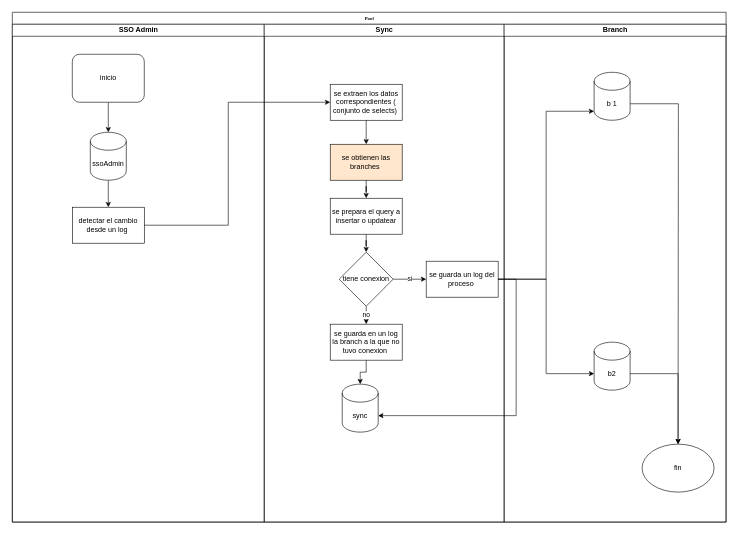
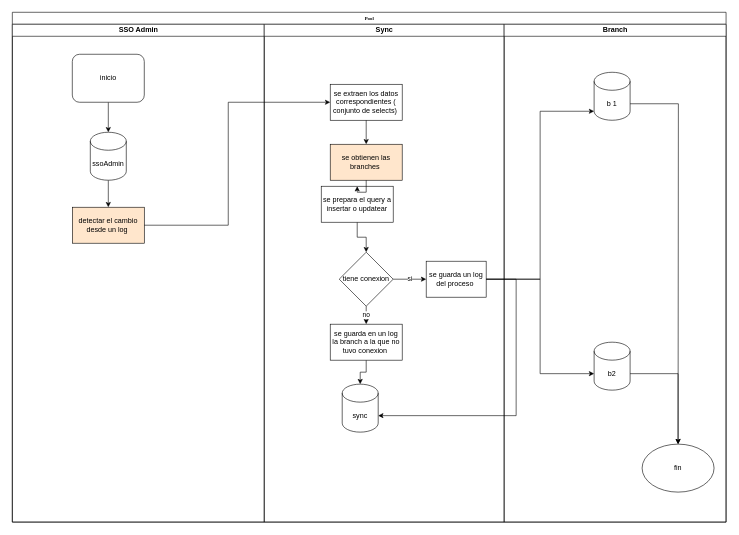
(366, 216) -> (357, 204)
(108, 225) -> (108, 225)
(462, 279) -> (456, 279)
